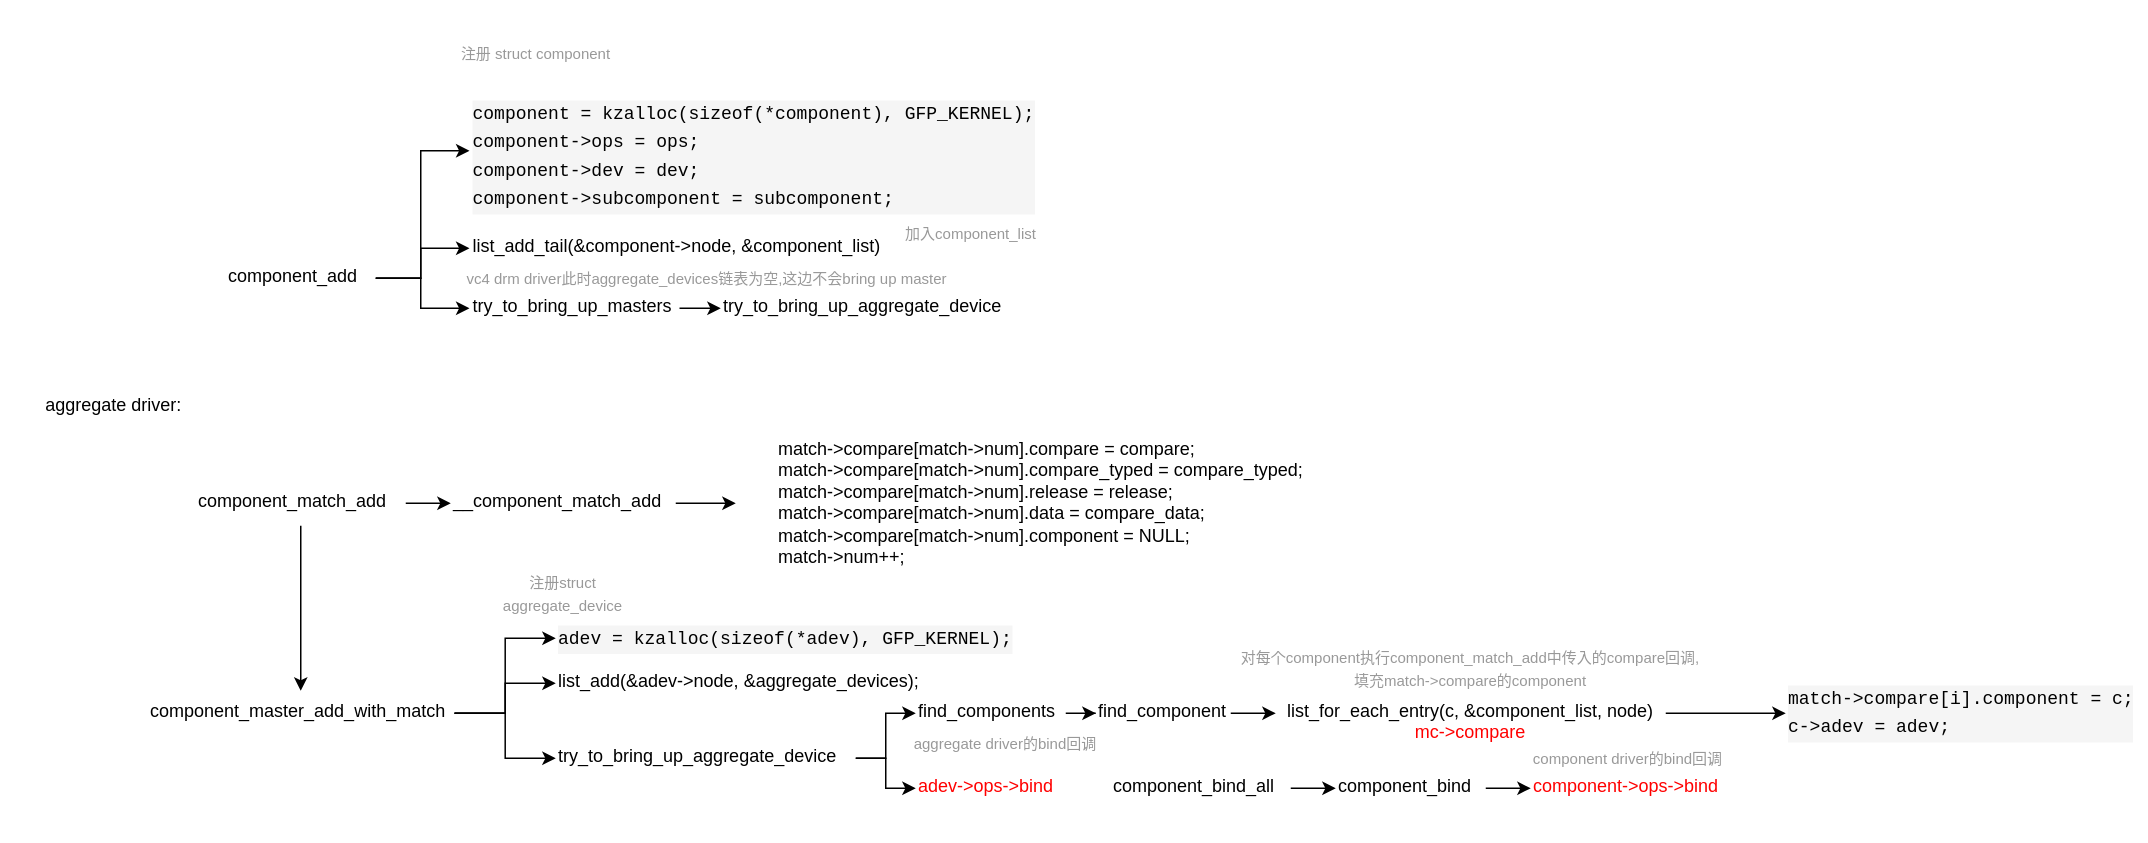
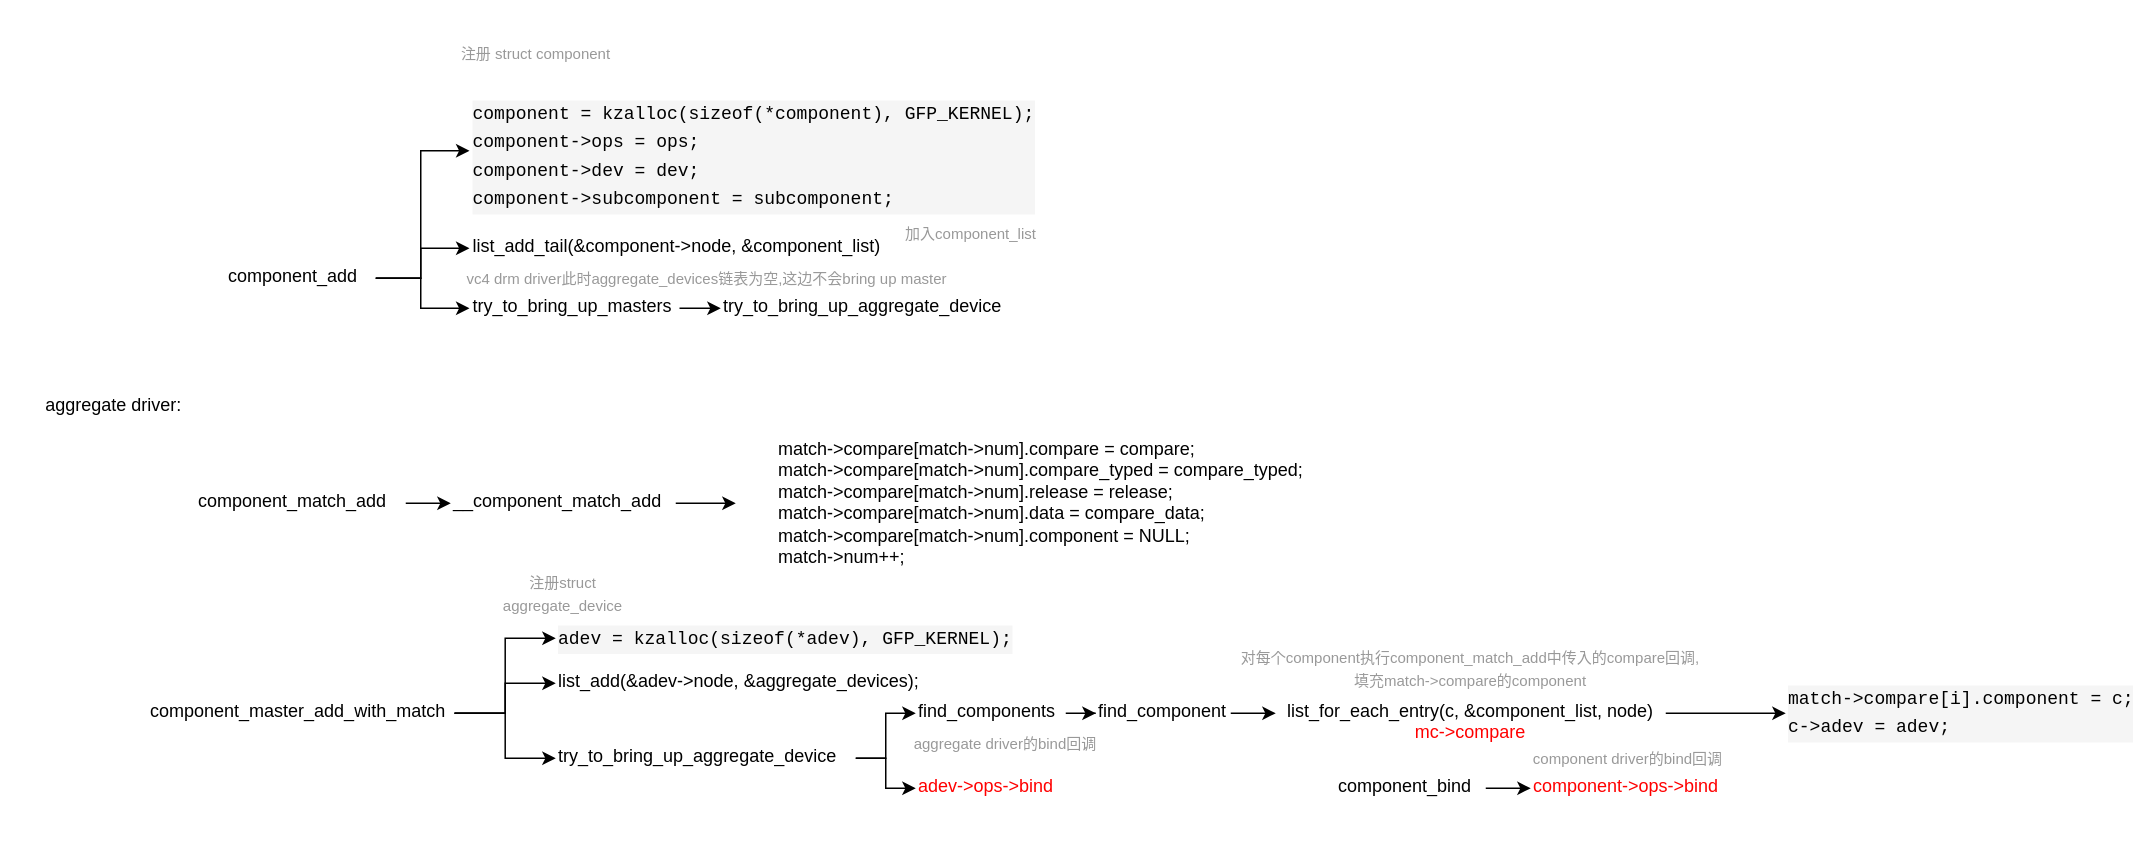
(301, 603) -> none
(1201, 788) -> none
(1319, 788) -> none
